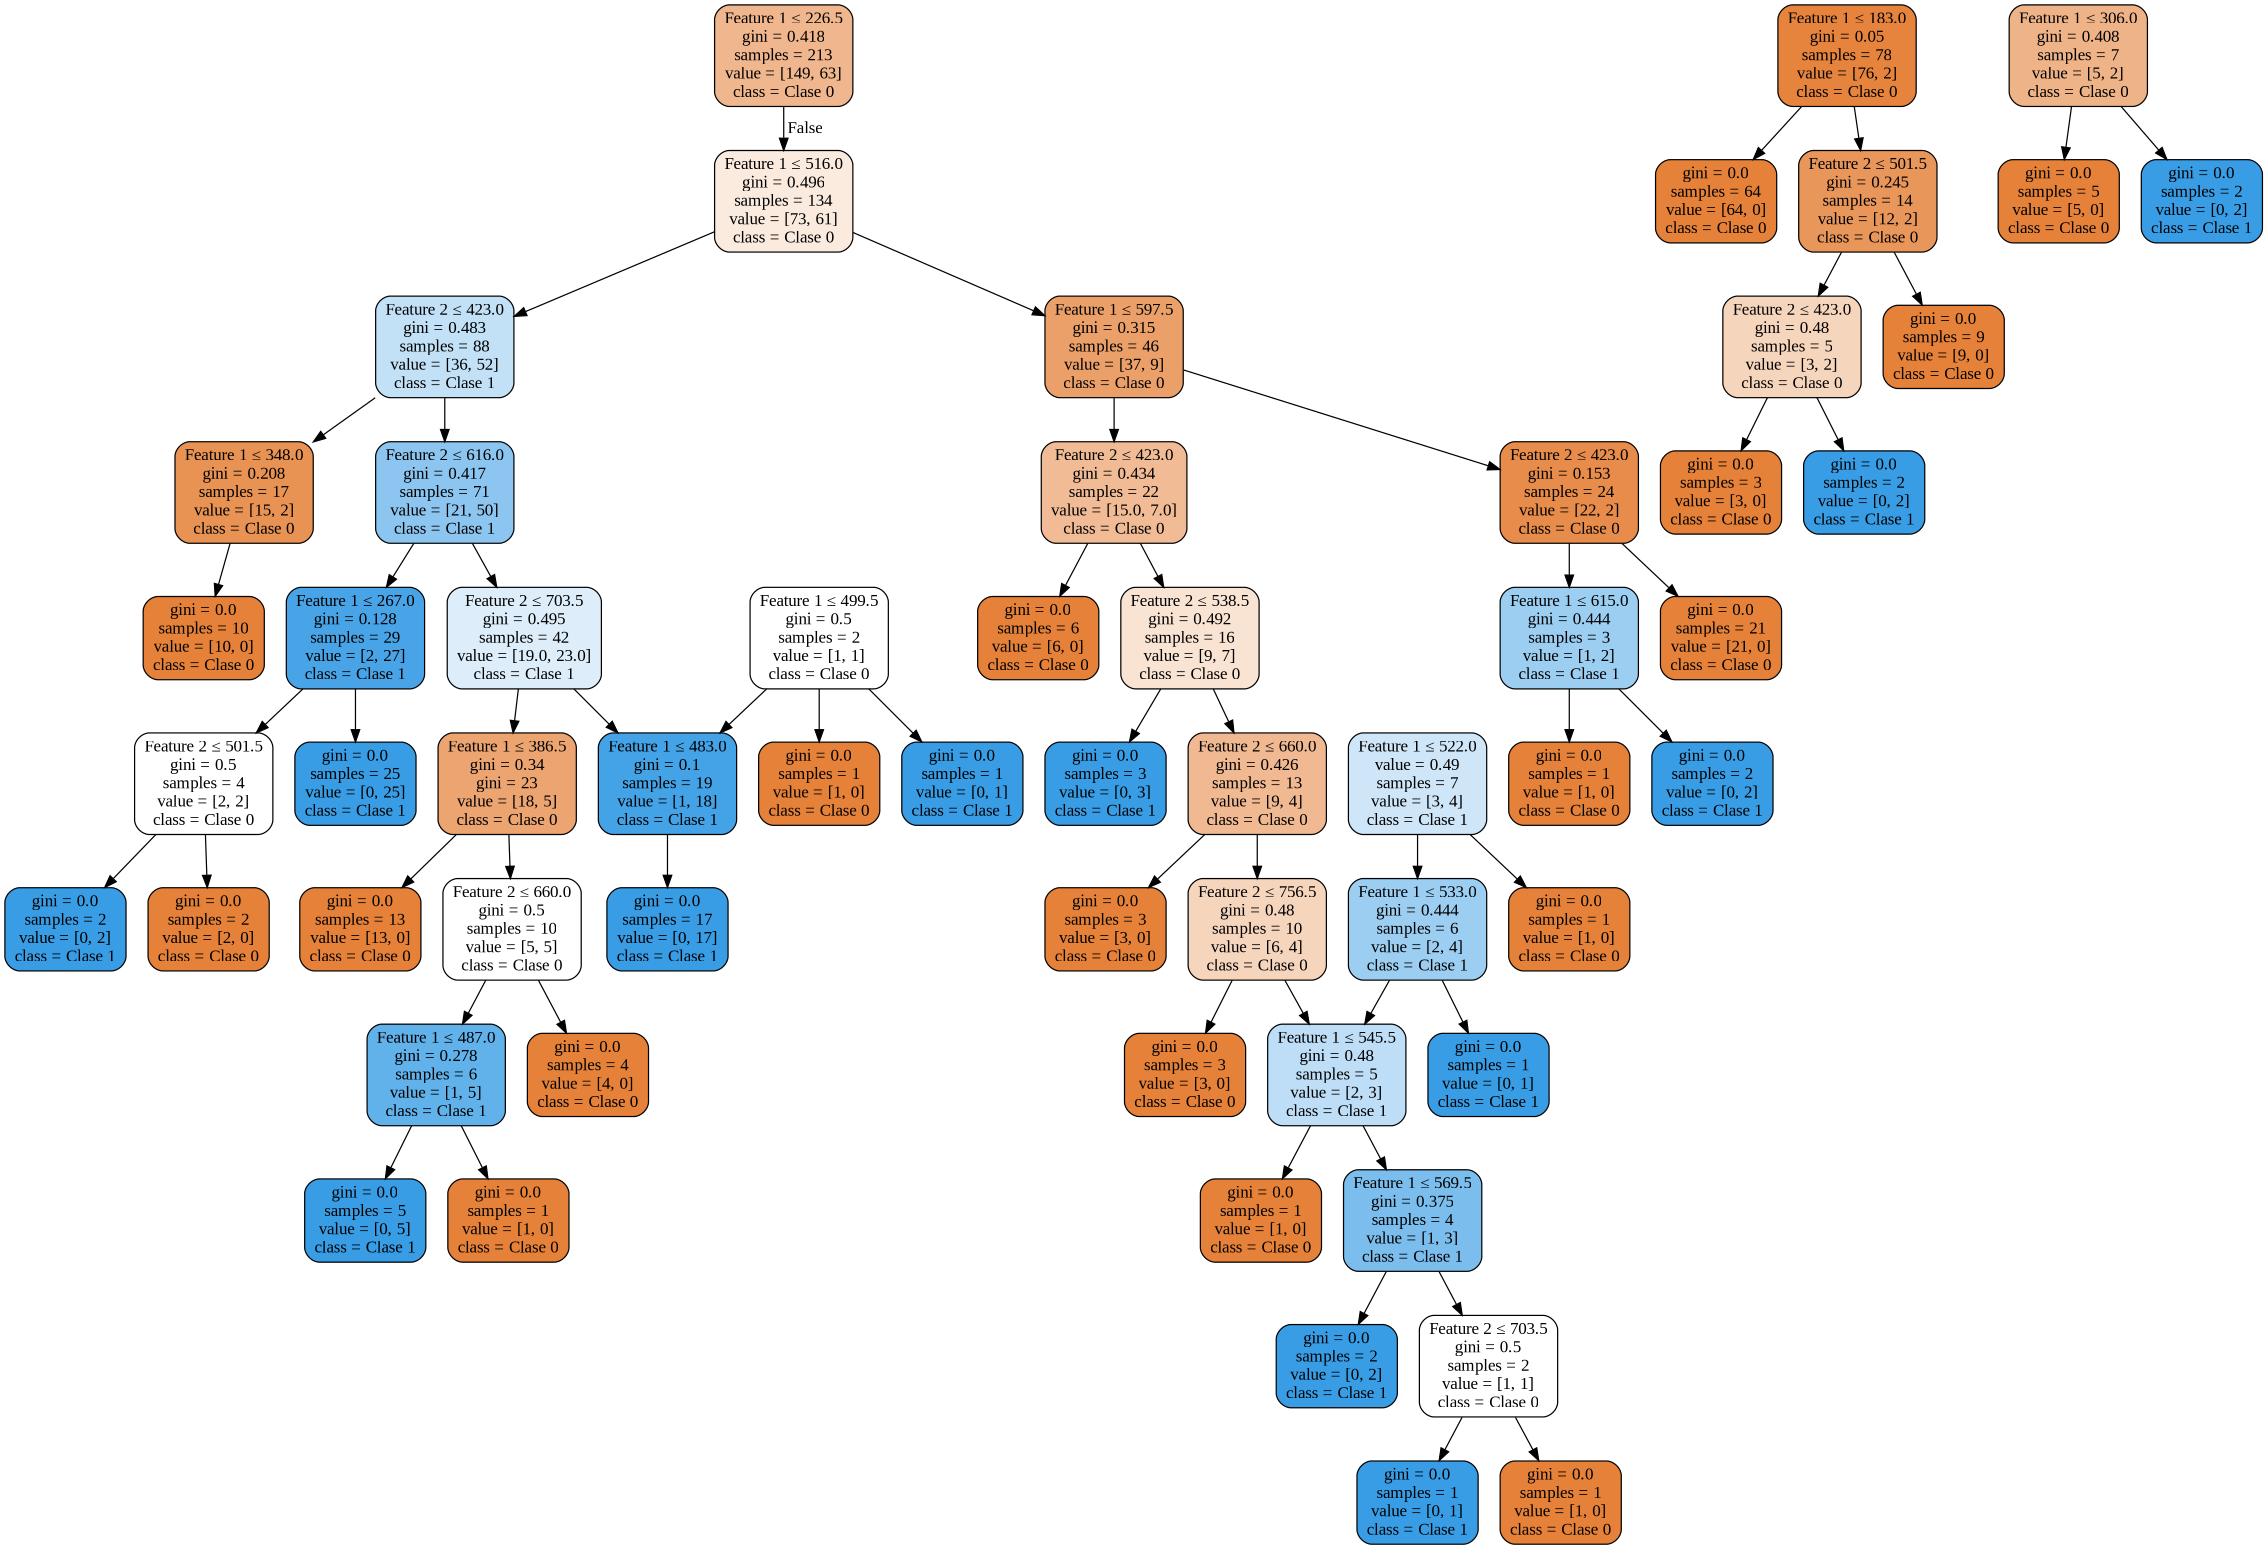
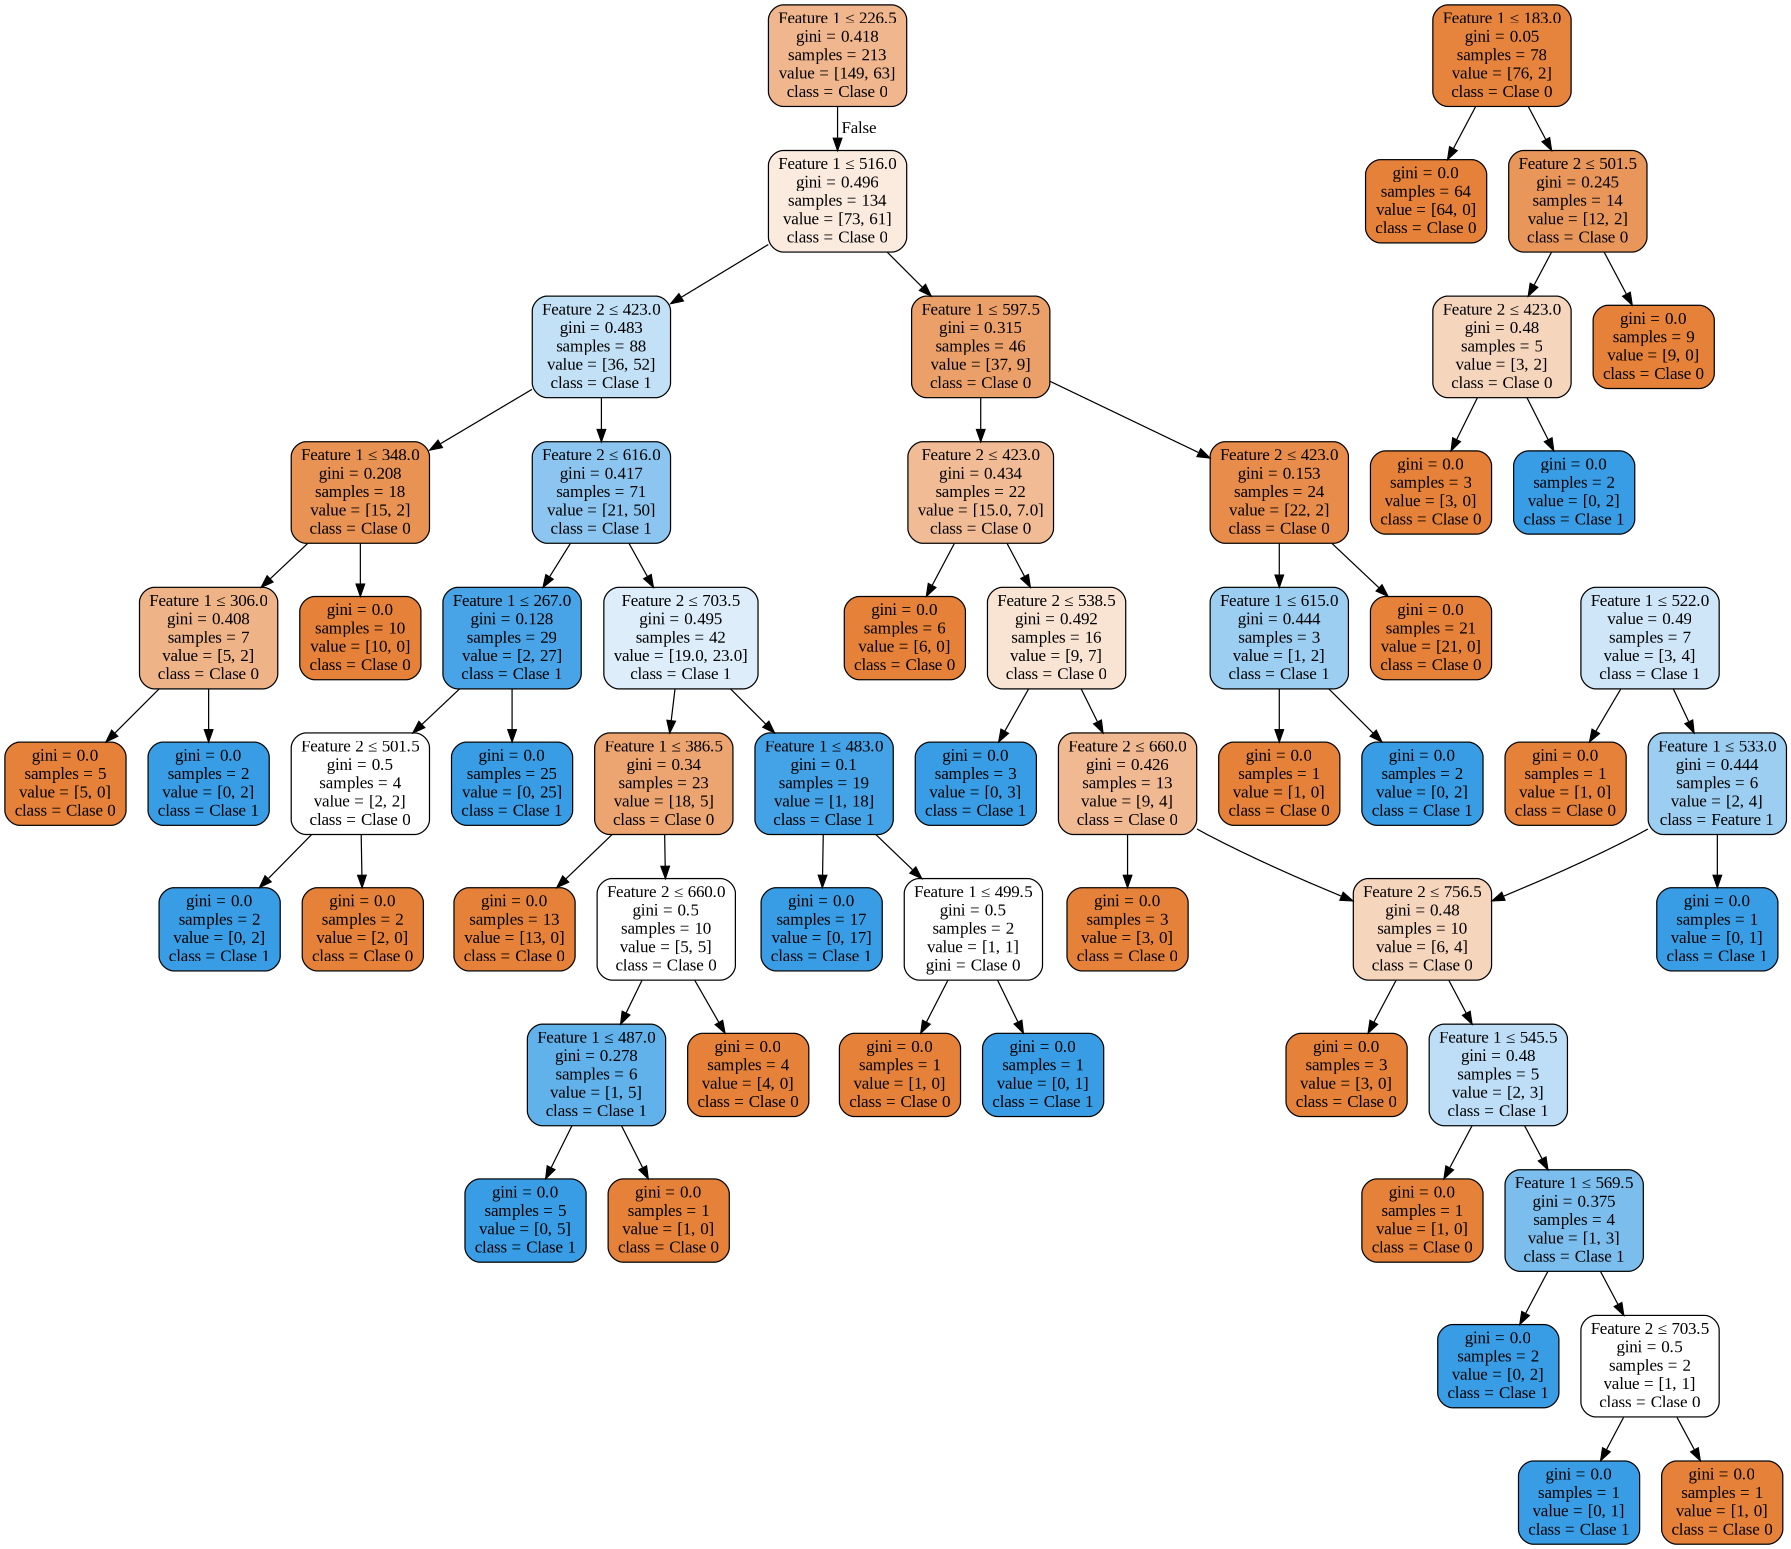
(244, 492) -> (360, 492)
none -> (289, 561)
(819, 674) -> (973, 965)
(748, 707) -> (894, 852)
(507, 783) -> (664, 783)
(1418, 965) -> (1717, 820)
(1380, 997) -> (1577, 864)
